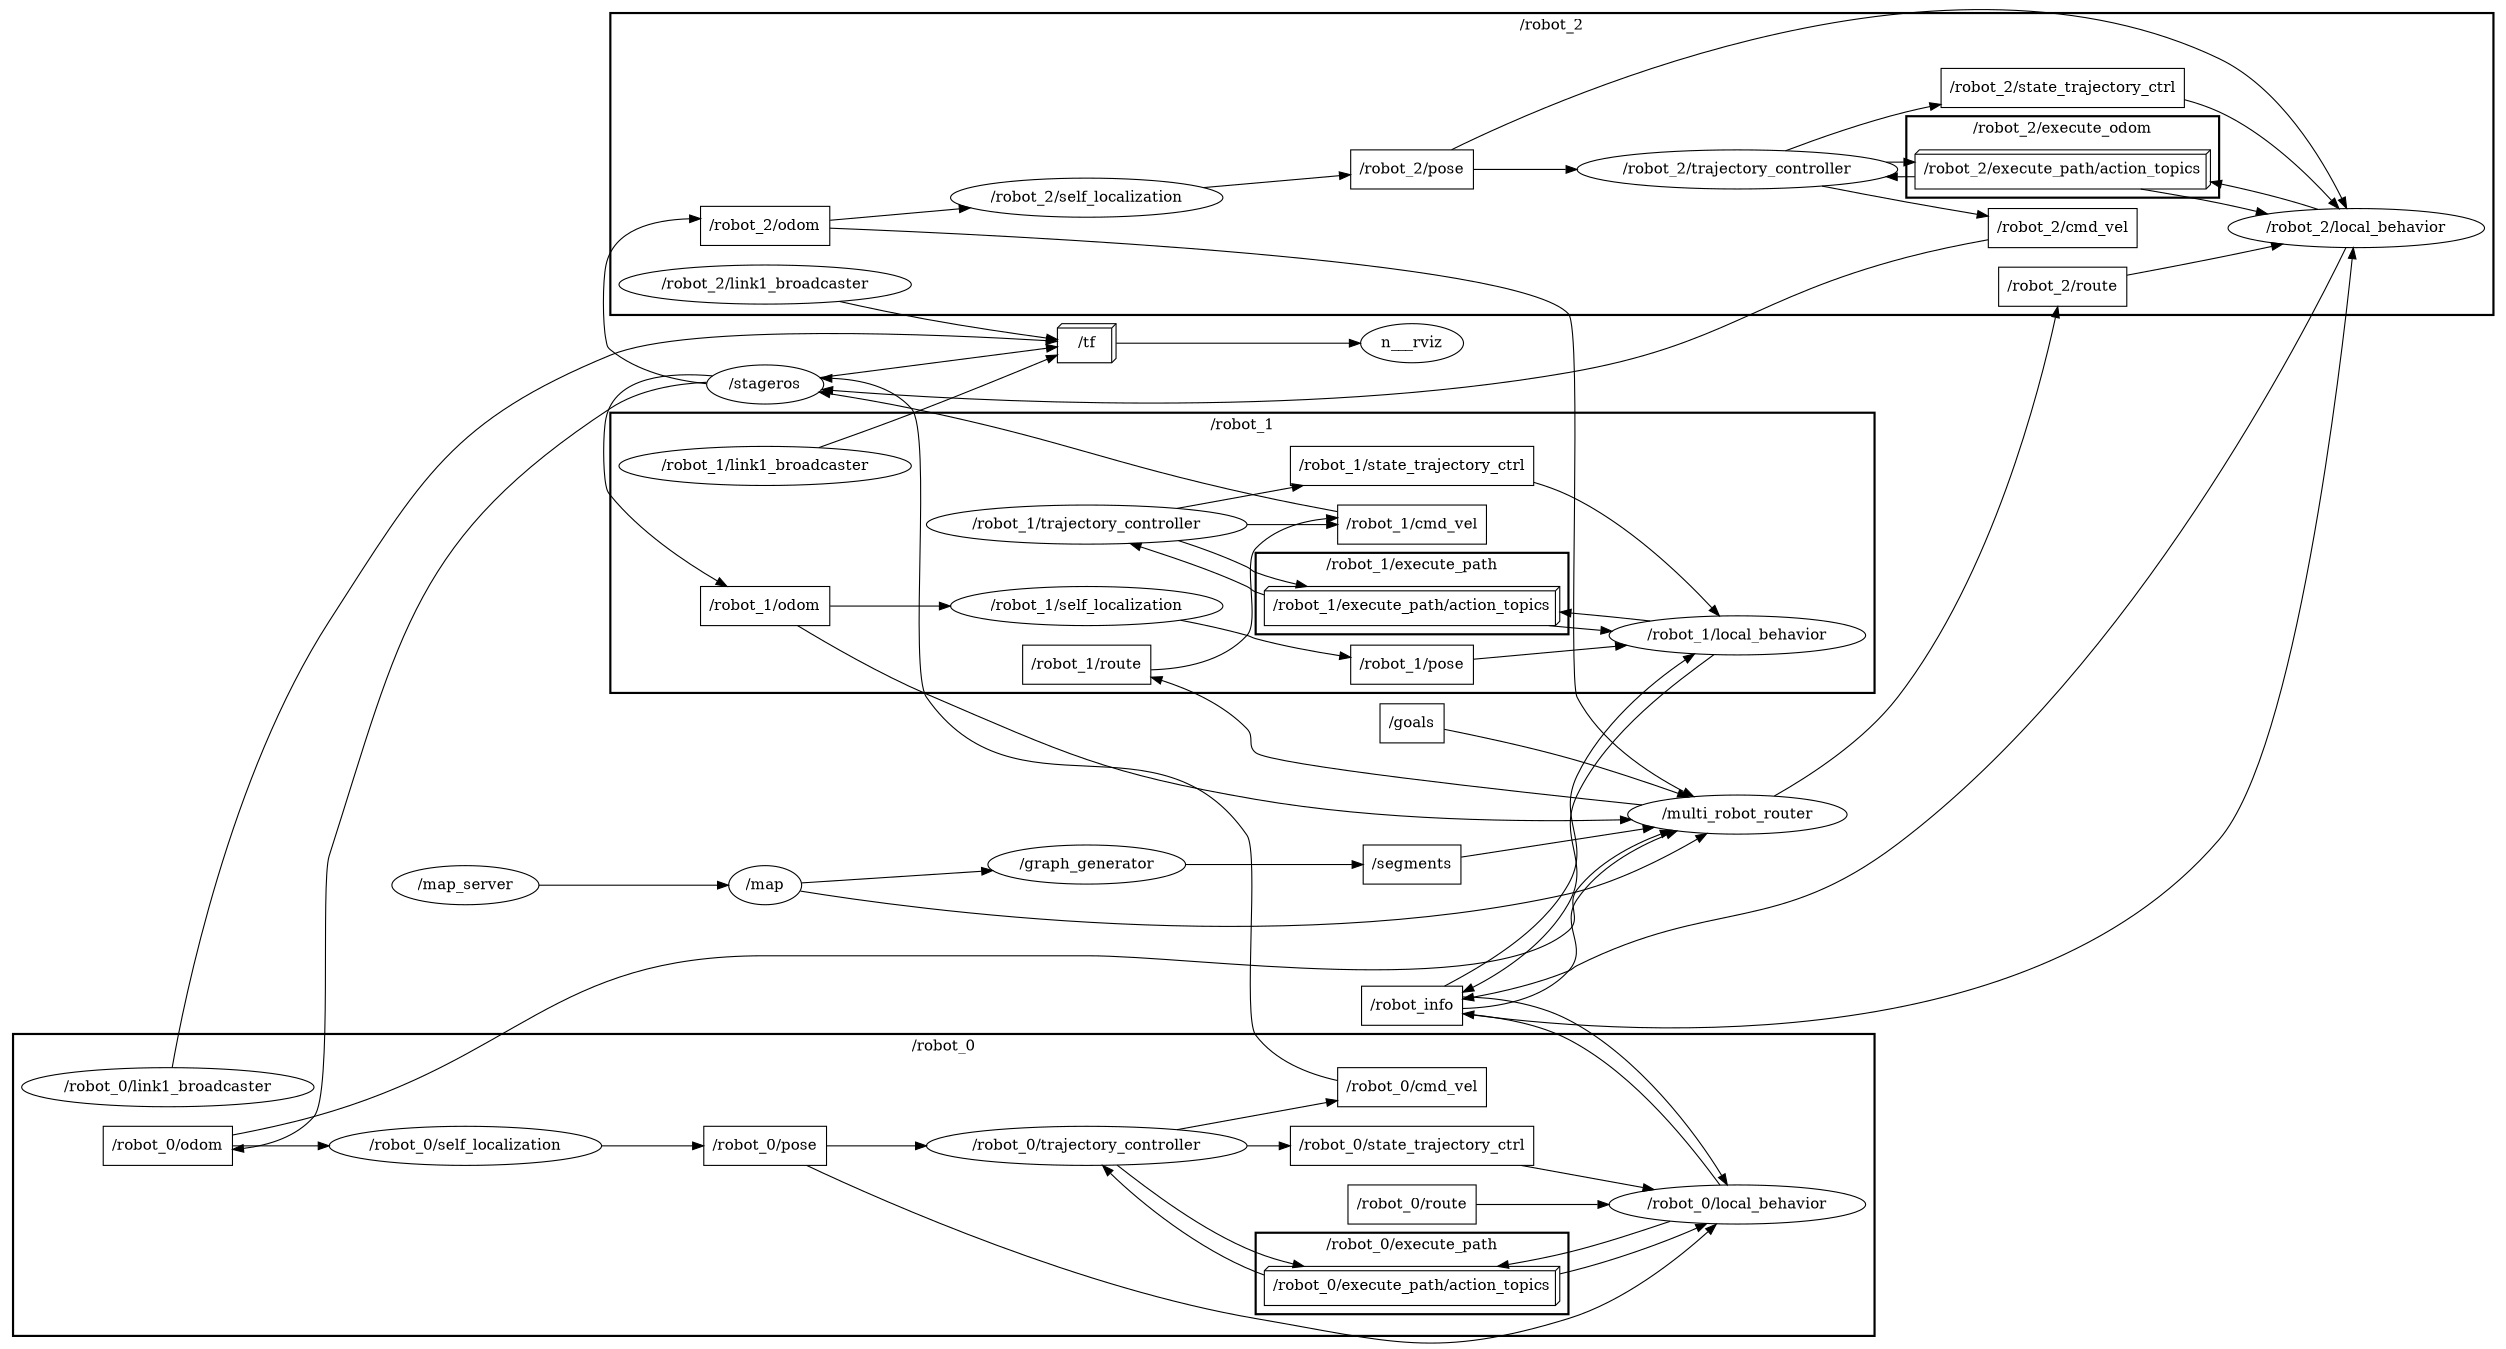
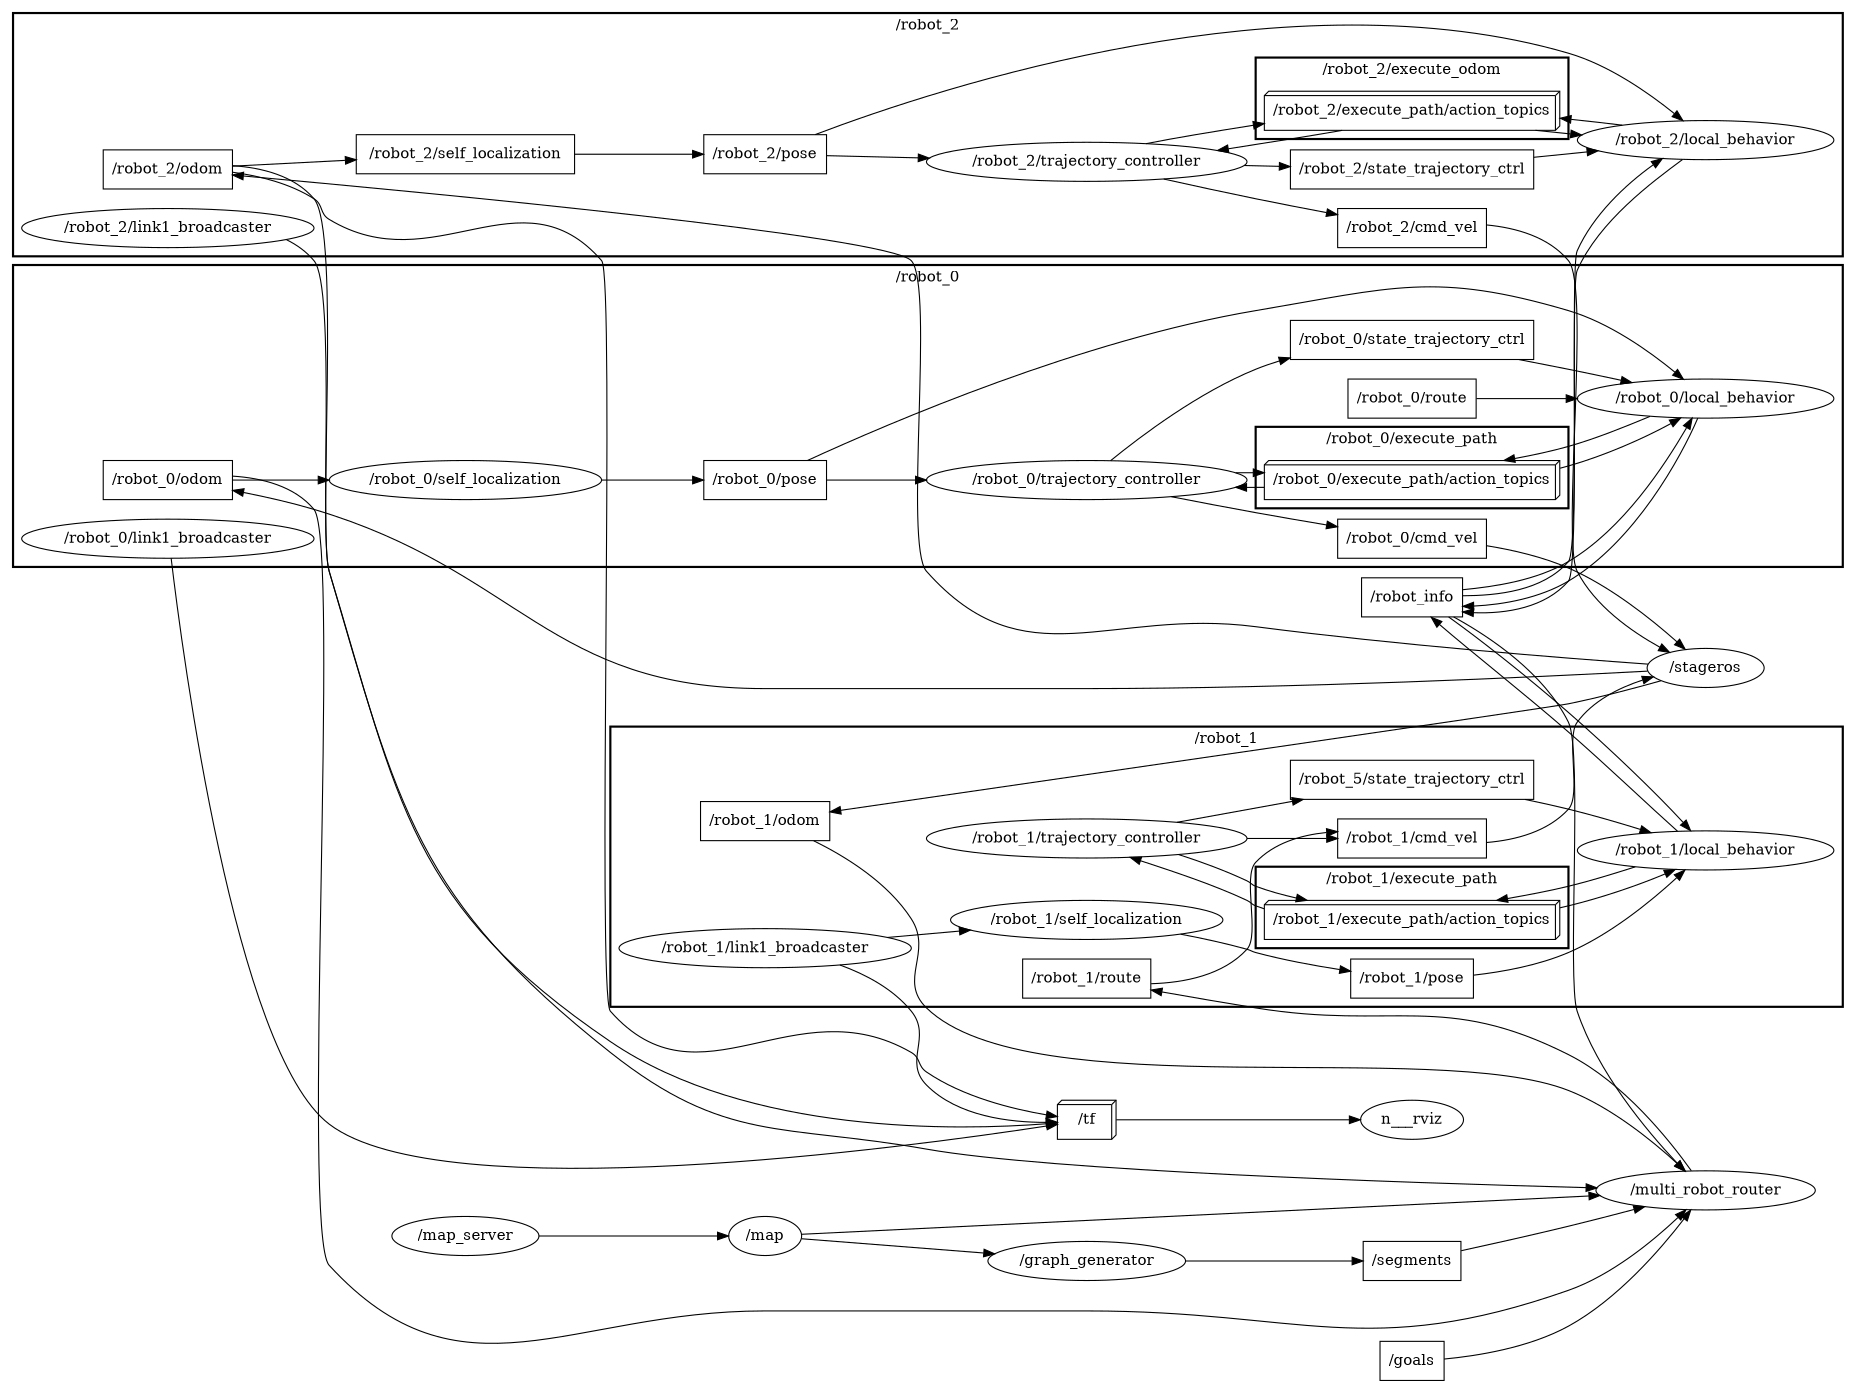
(1087, 198) -> (465, 154)
(2063, 287) -> none
(933, 363) -> (606, 671)
(1412, 466) -> (1412, 780)
(885, 606) -> (925, 934)
